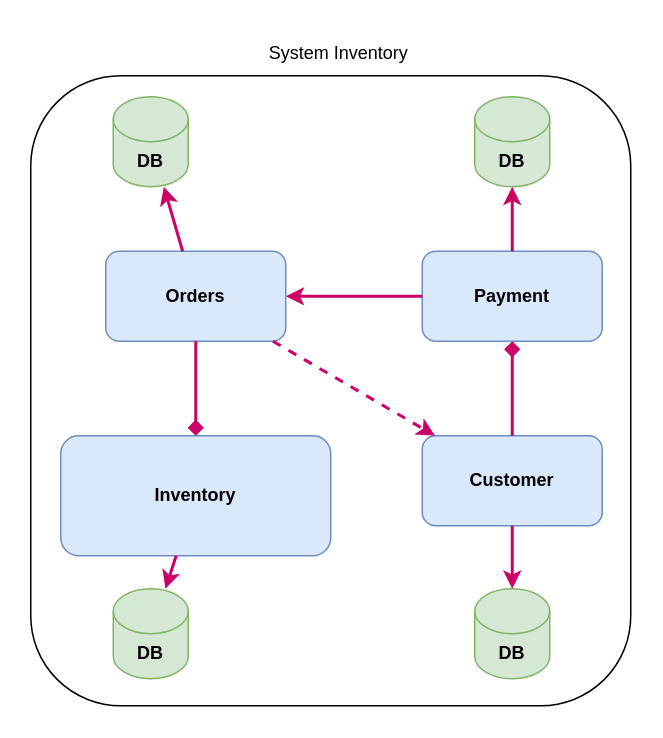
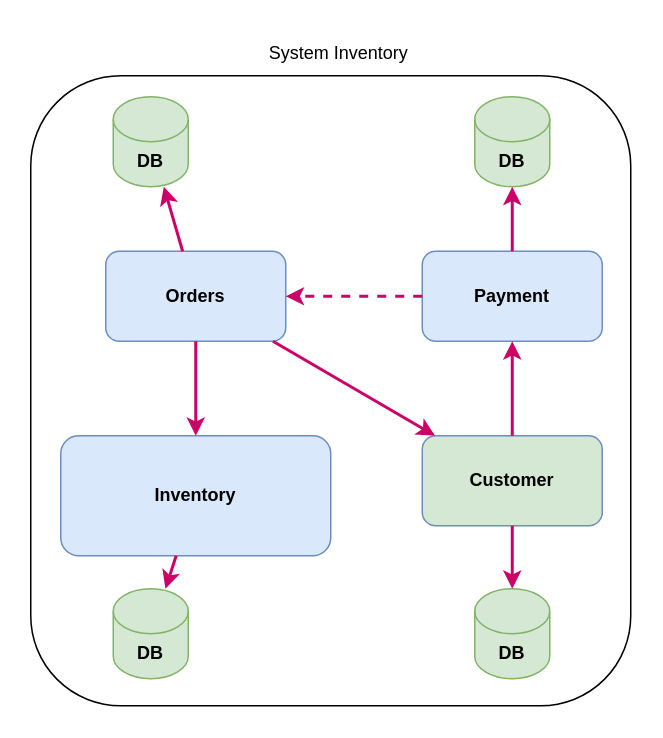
(356, 296) -> (356, 296)
(512, 357) -> (512, 356)
(351, 387) -> (351, 387)
(196, 420) -> (196, 420)
(512, 481) -> (512, 481)
